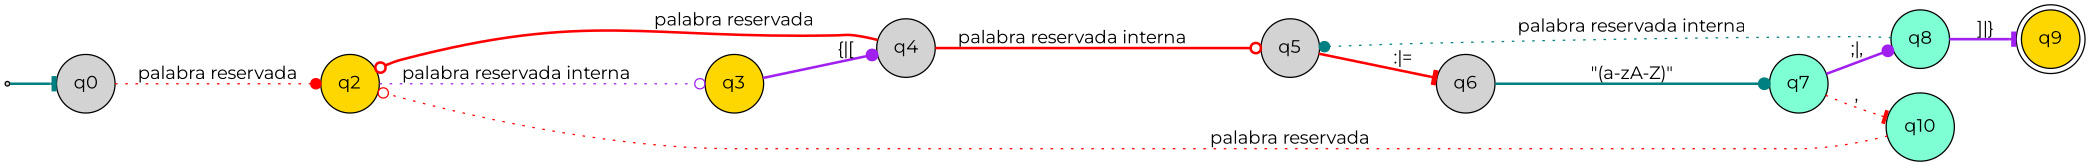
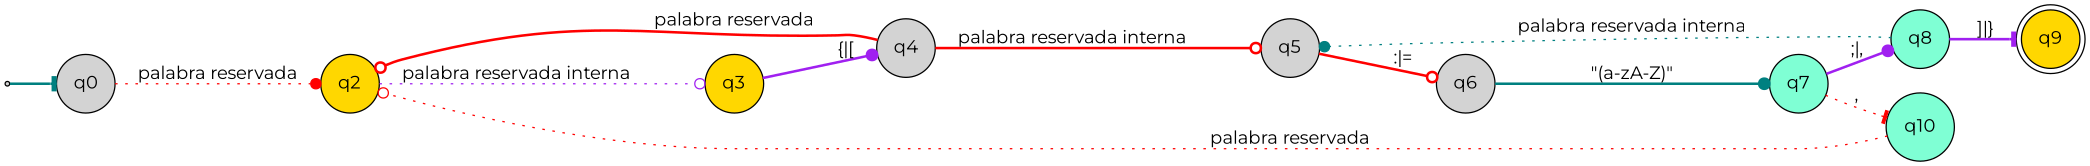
(1375, 65) -> (1373, 65)
